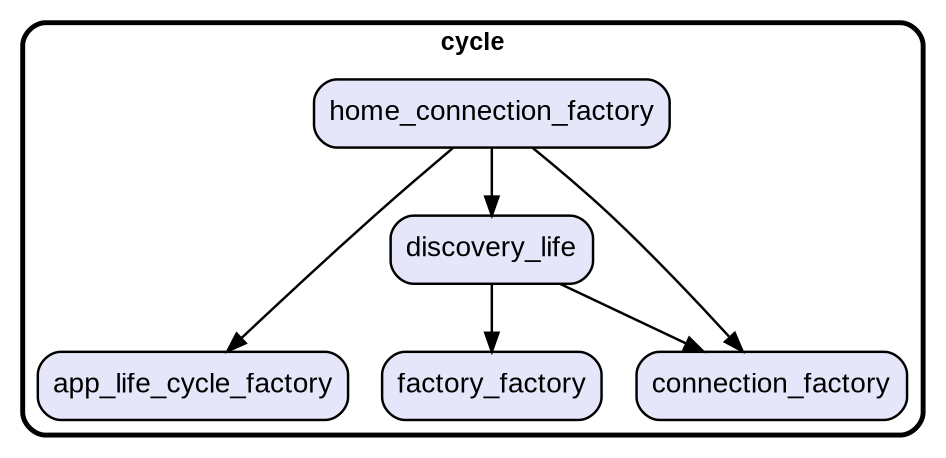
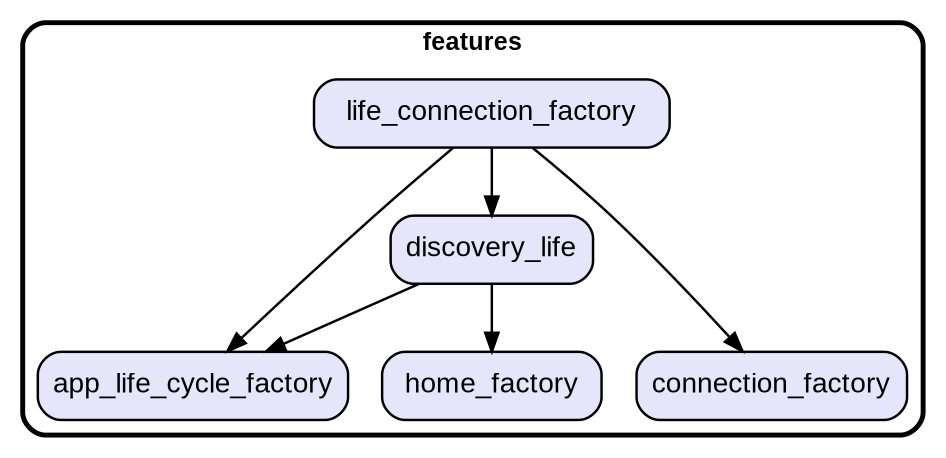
(473, 44) -> (473, 44)
(492, 114) -> (492, 114)
(623, 314) -> (351, 314)
(492, 386) -> (492, 386)
